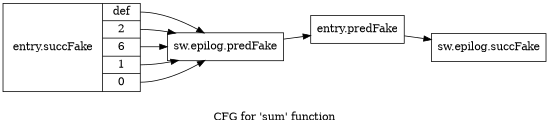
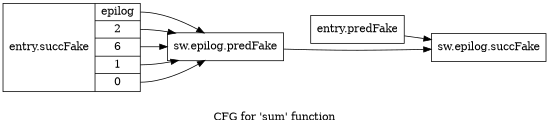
(121, 12) -> (118, 12)
(293, 38) -> (354, 50)
